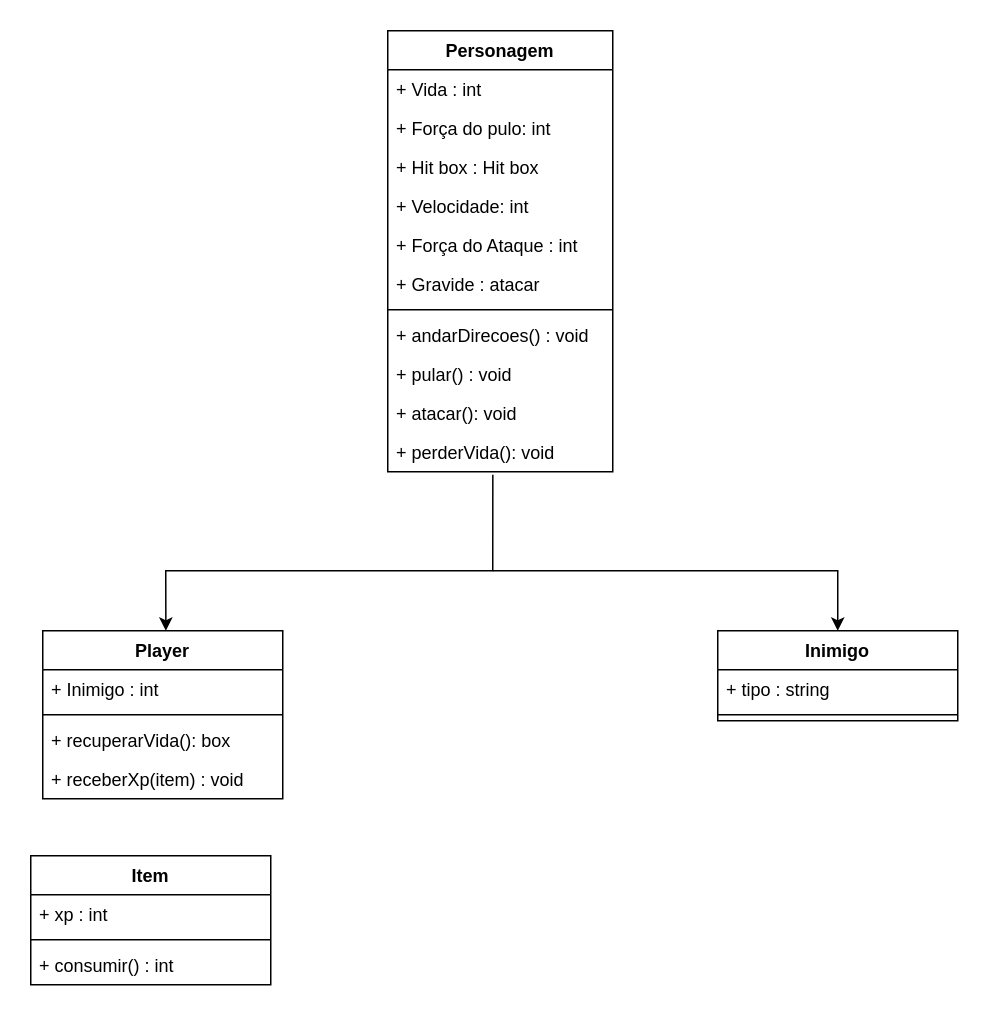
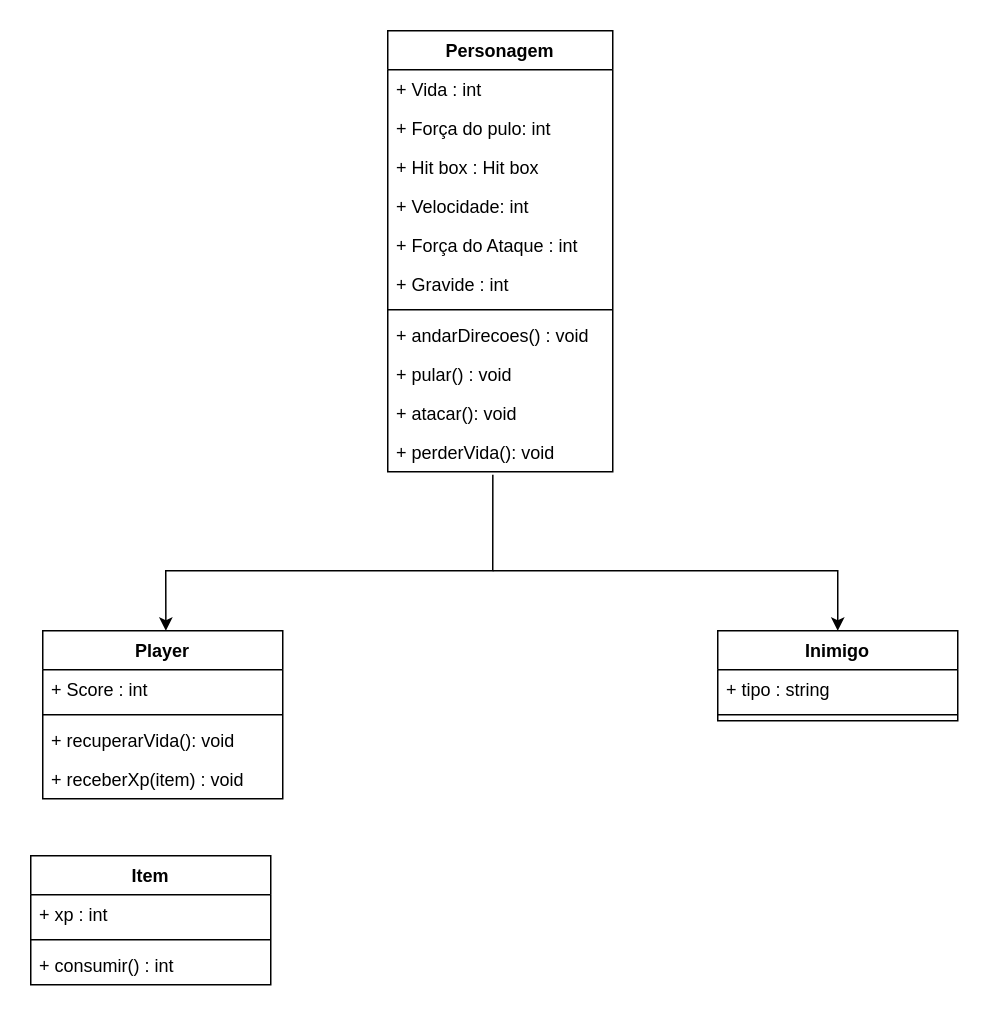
(475, 285) -> (458, 285)
(110, 690) -> (105, 690)
(153, 741) -> (155, 741)
